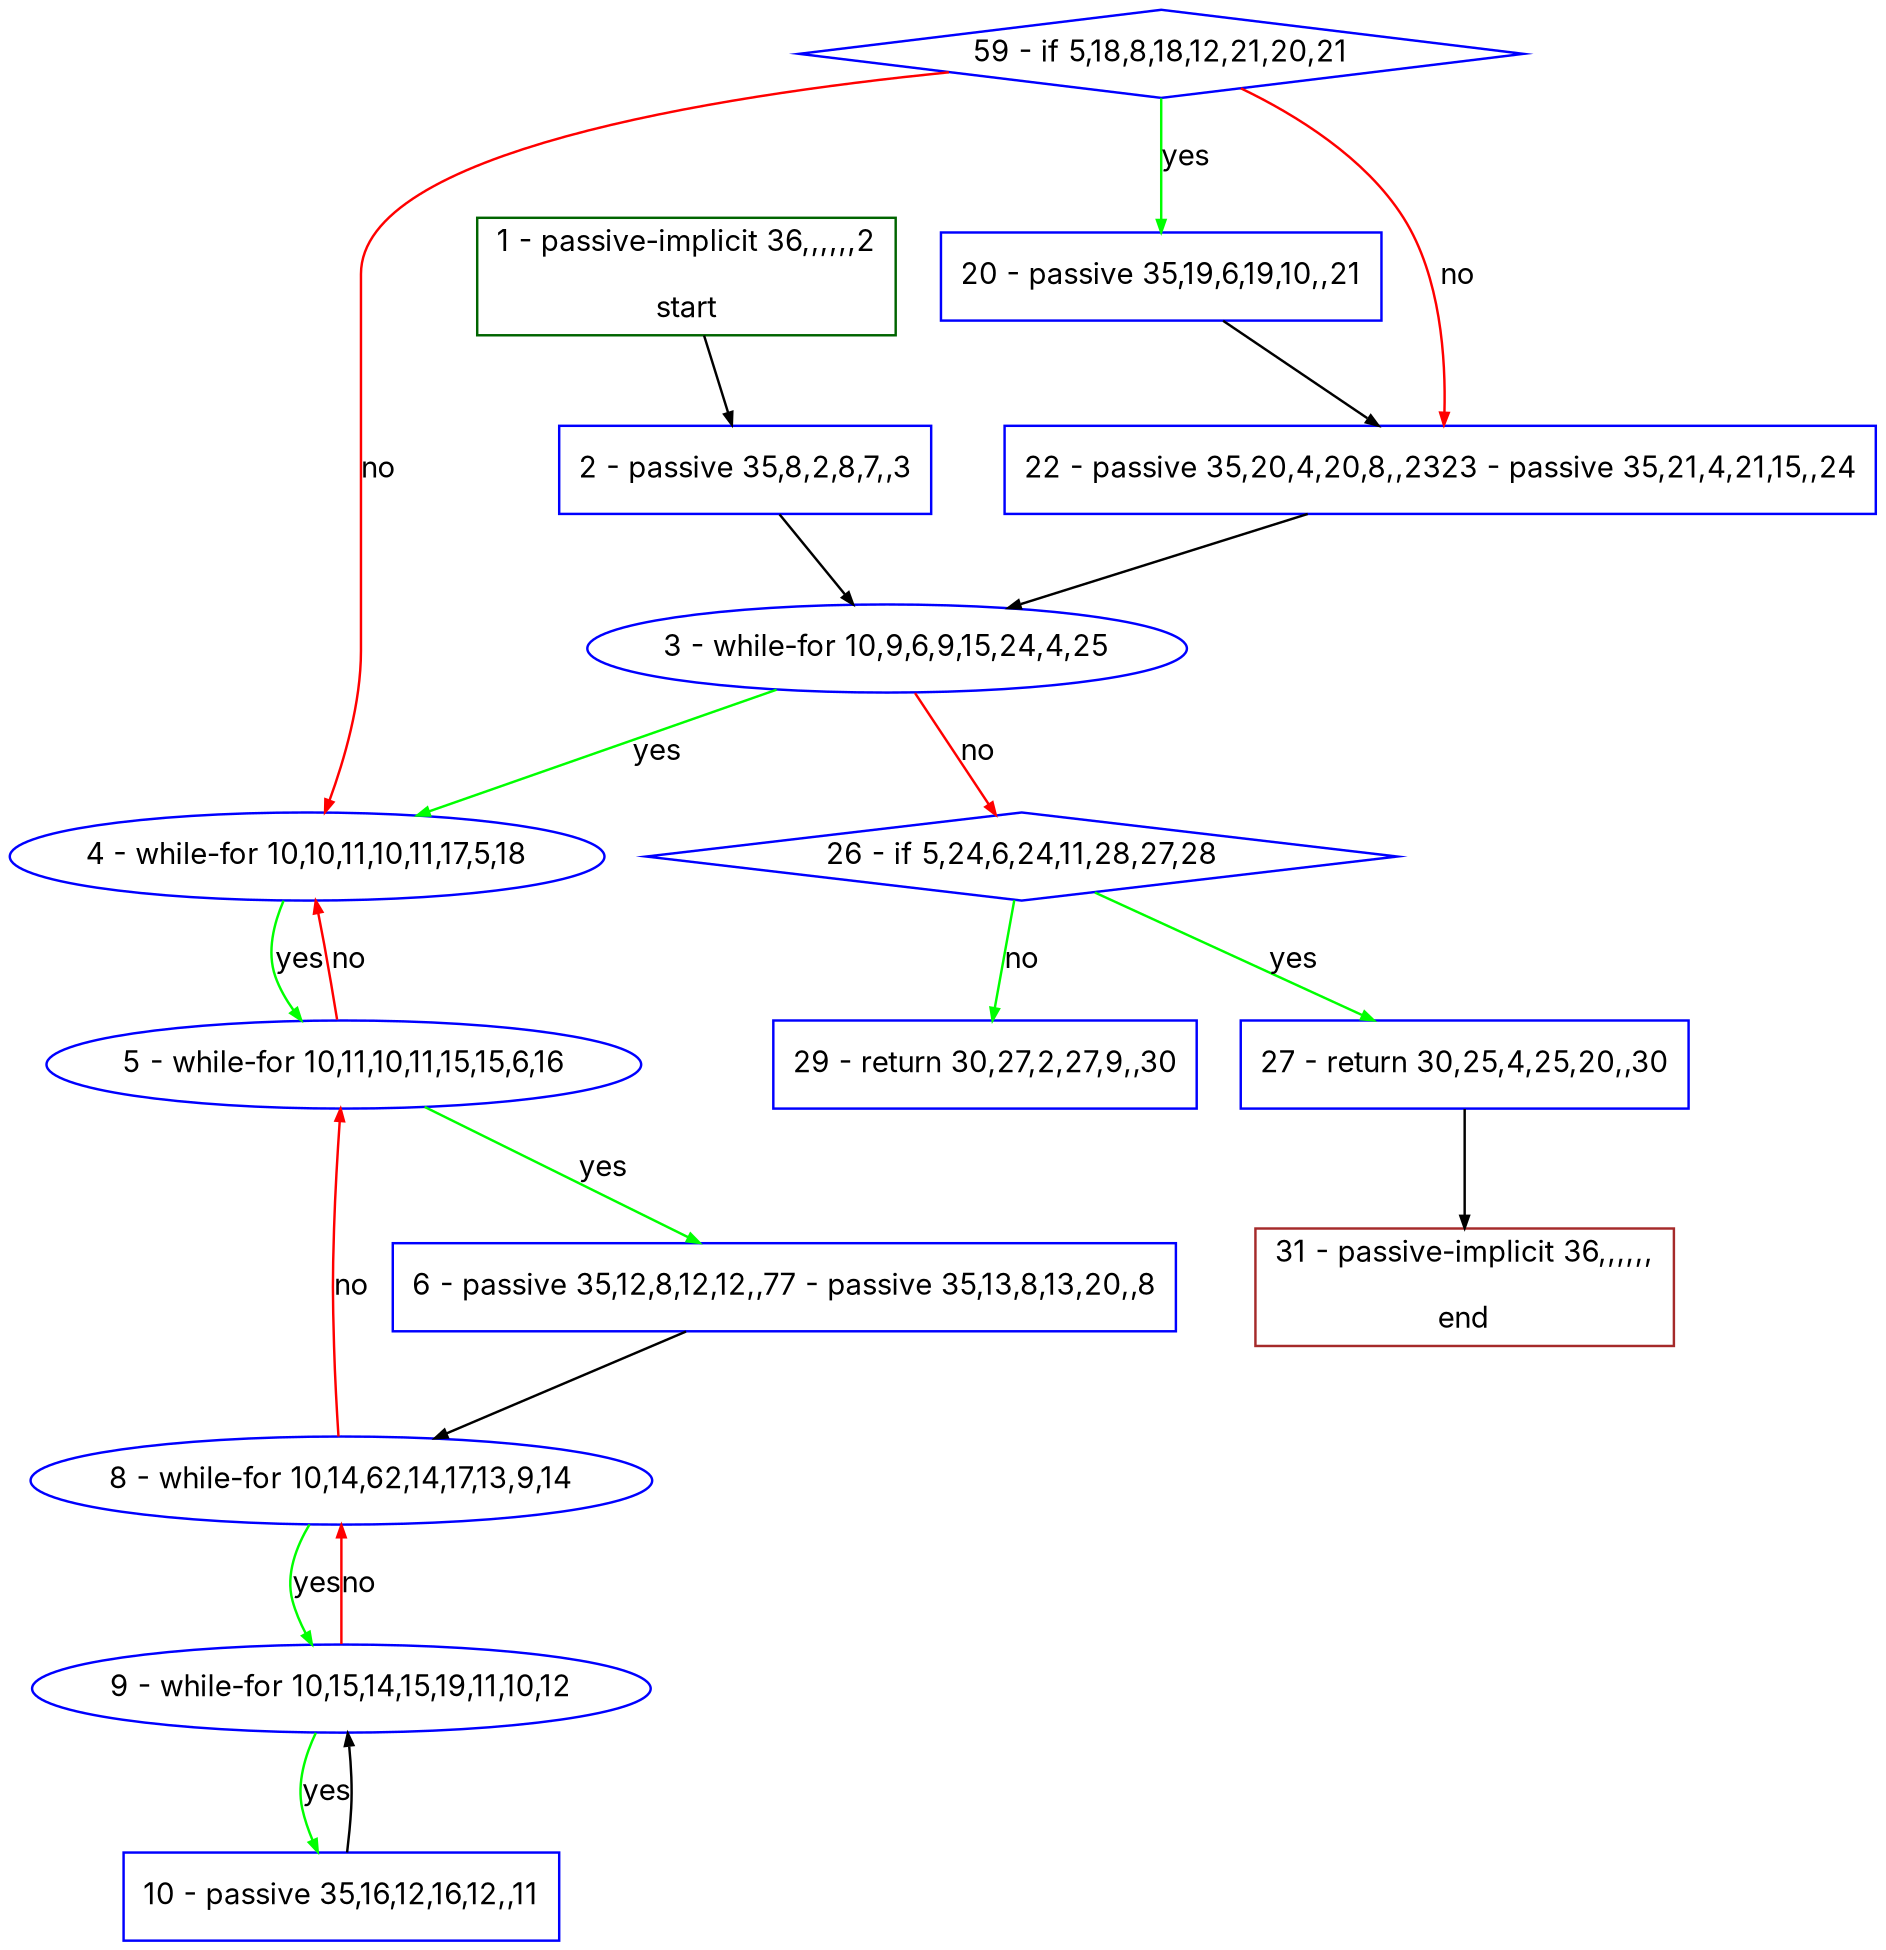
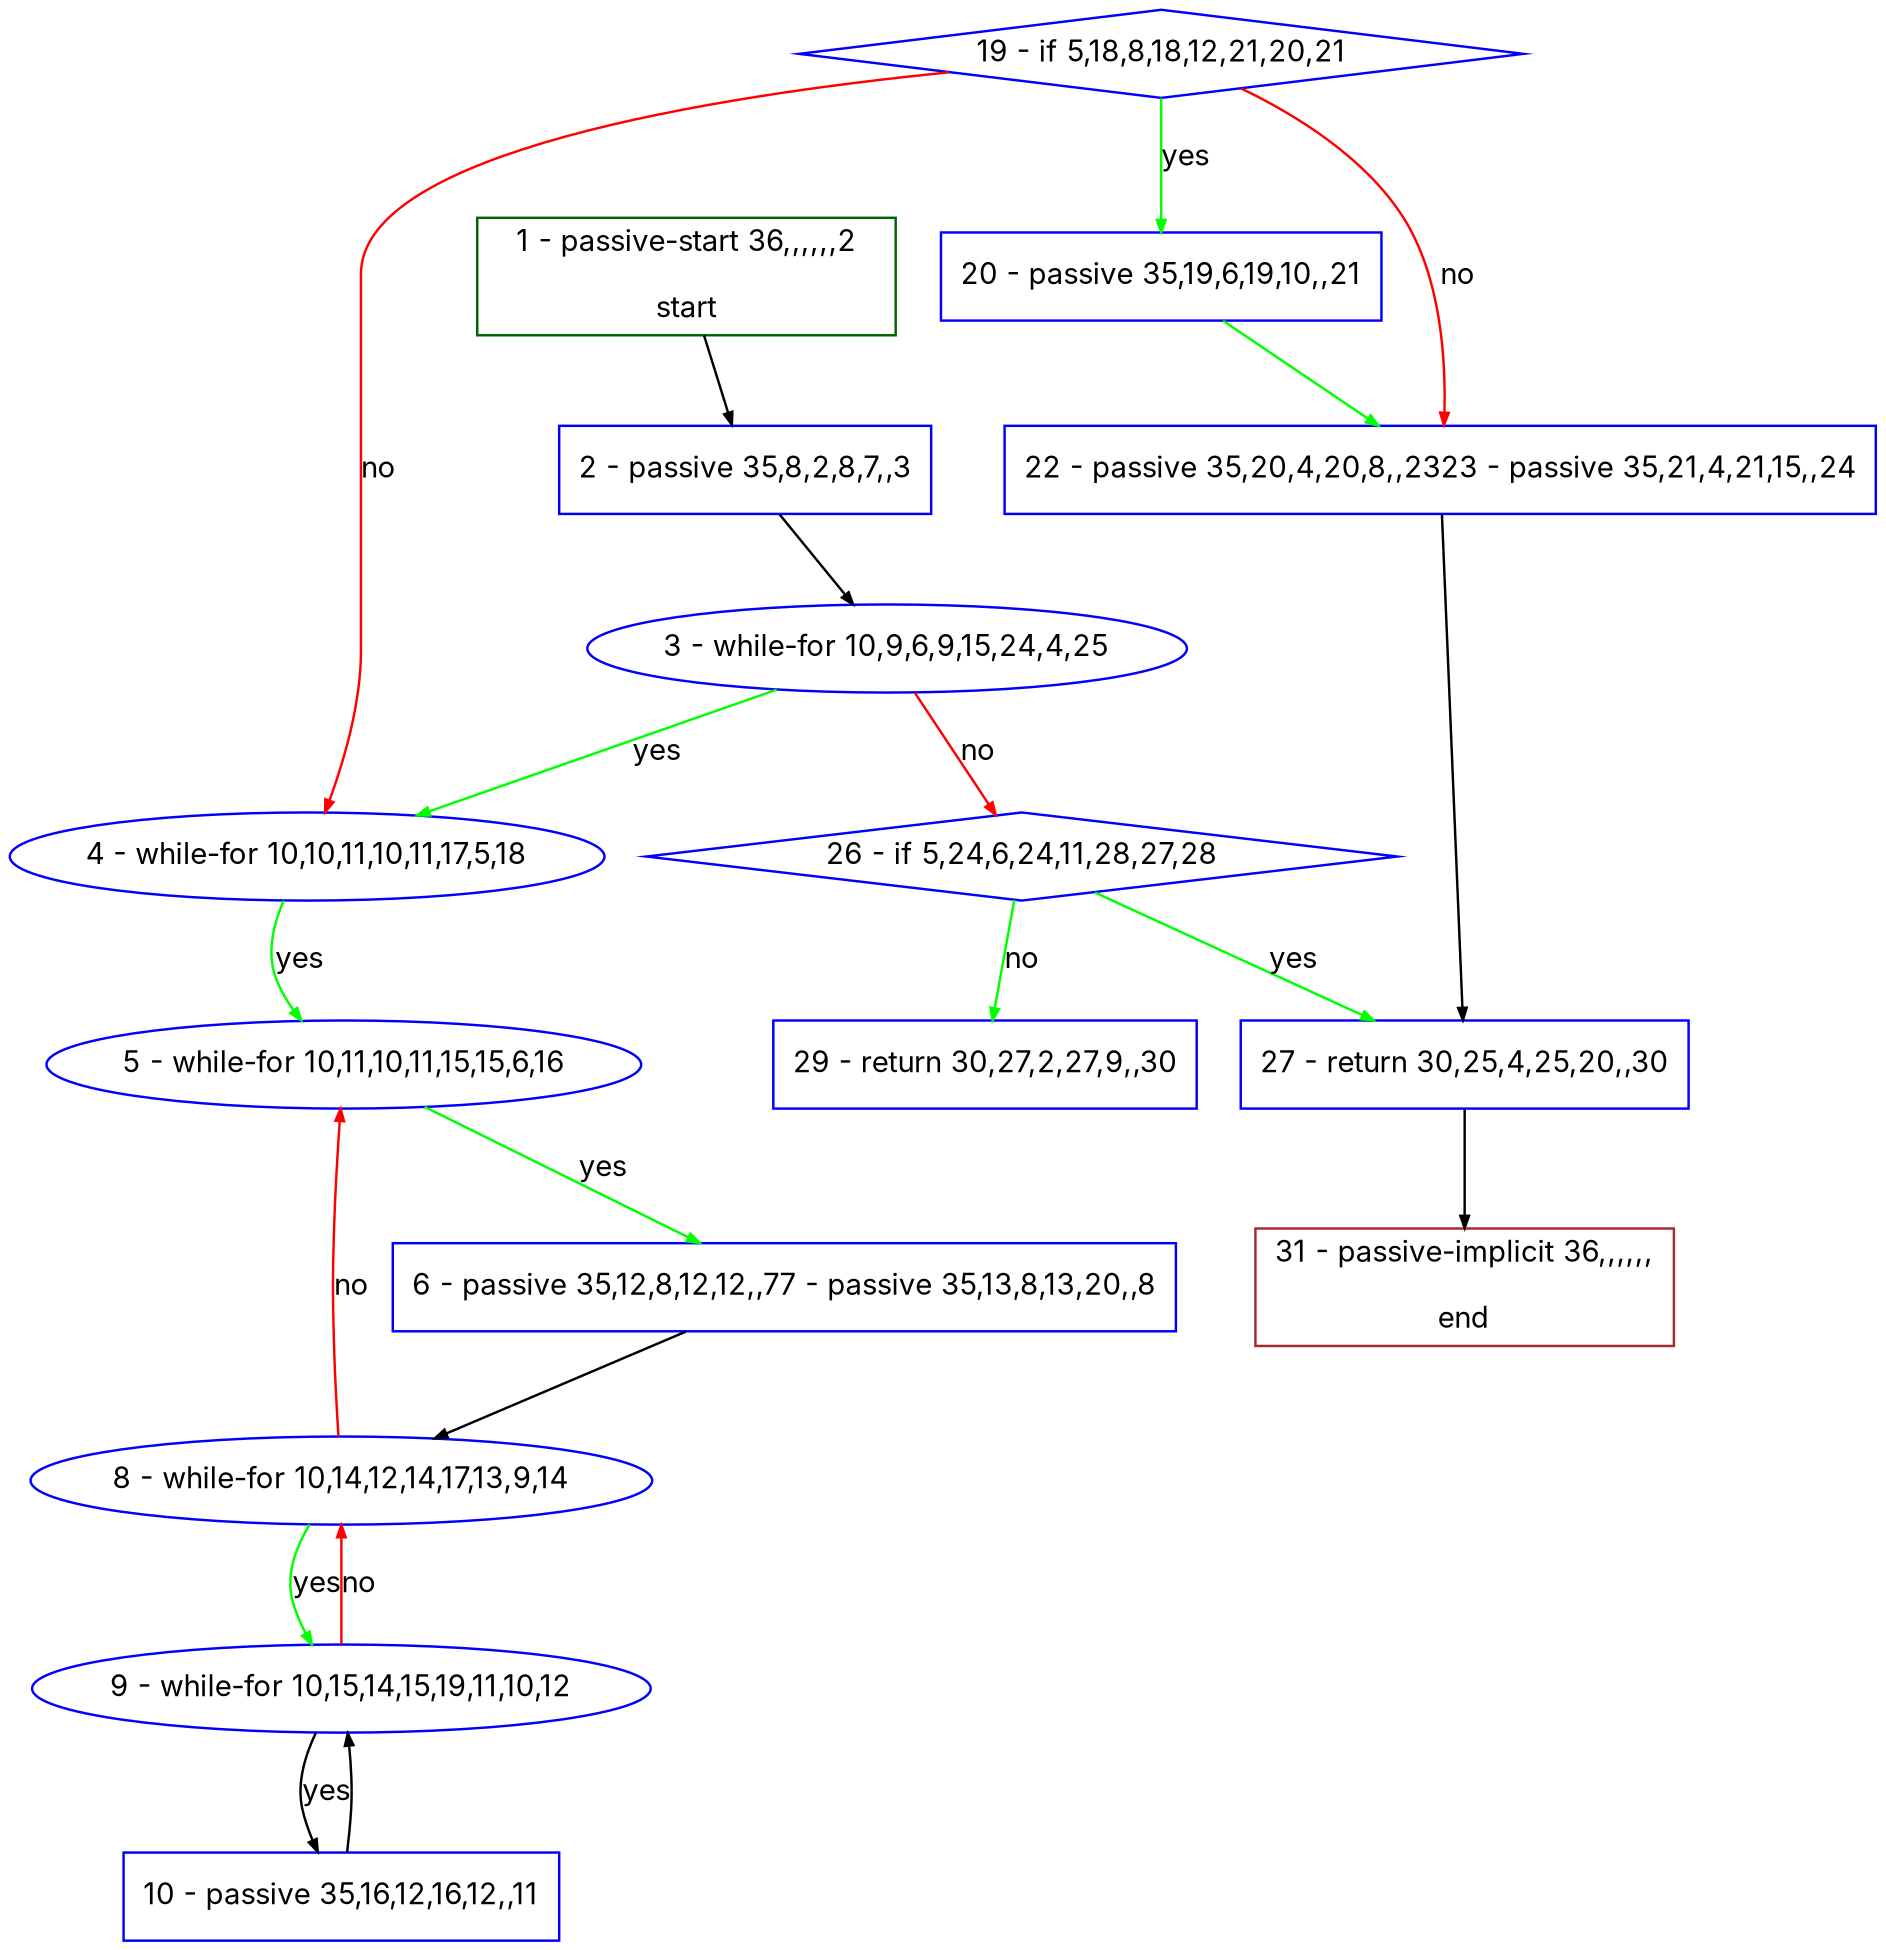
(1161, 54) -> (1161, 54)
(686, 277) -> (686, 277)
(1295, 370) -> (1295, 370)
(1164, 559) -> (1452, 761)
(328, 966) -> none
(341, 1481) -> (341, 1481)
(301, 1786) -> (301, 1786)
